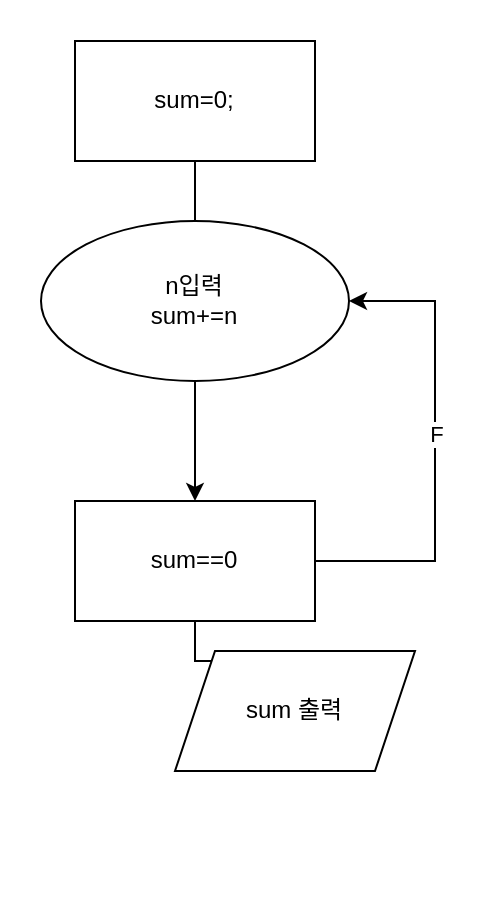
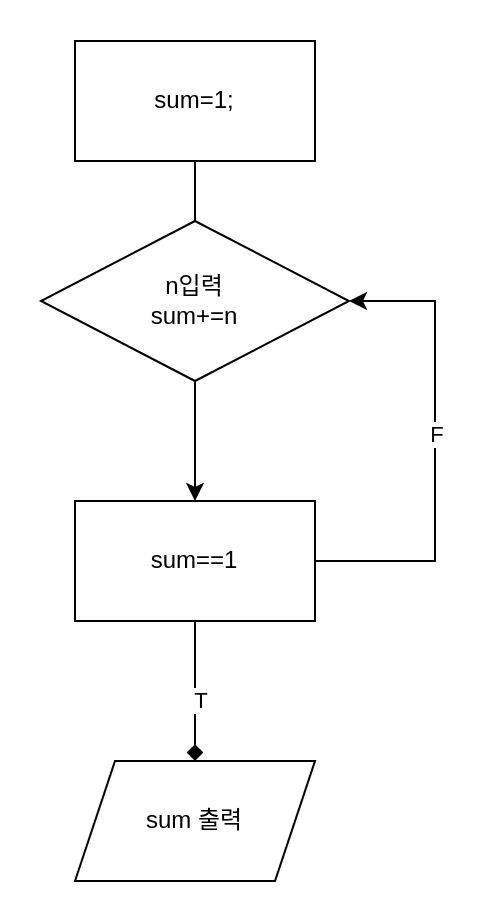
(195, 101) -> (195, 101)
(195, 301) -> (195, 301)
(195, 561) -> (195, 561)
(295, 711) -> (195, 821)
